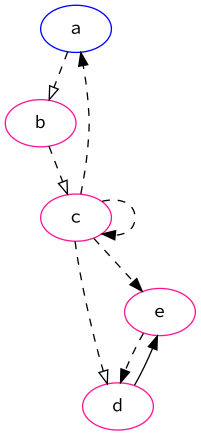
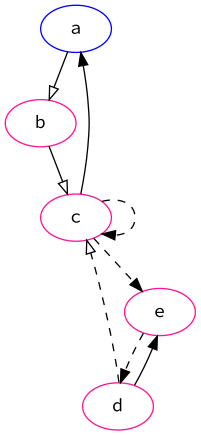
(61, 70) -> (61, 70)
(89, 130) -> (89, 130)
(56, 164) -> (56, 164)
(87, 307) -> (107, 317)
